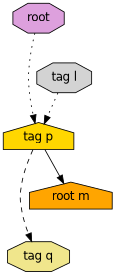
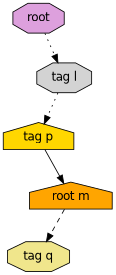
(29, 74) -> (50, 44)
(21, 191) -> (58, 222)
